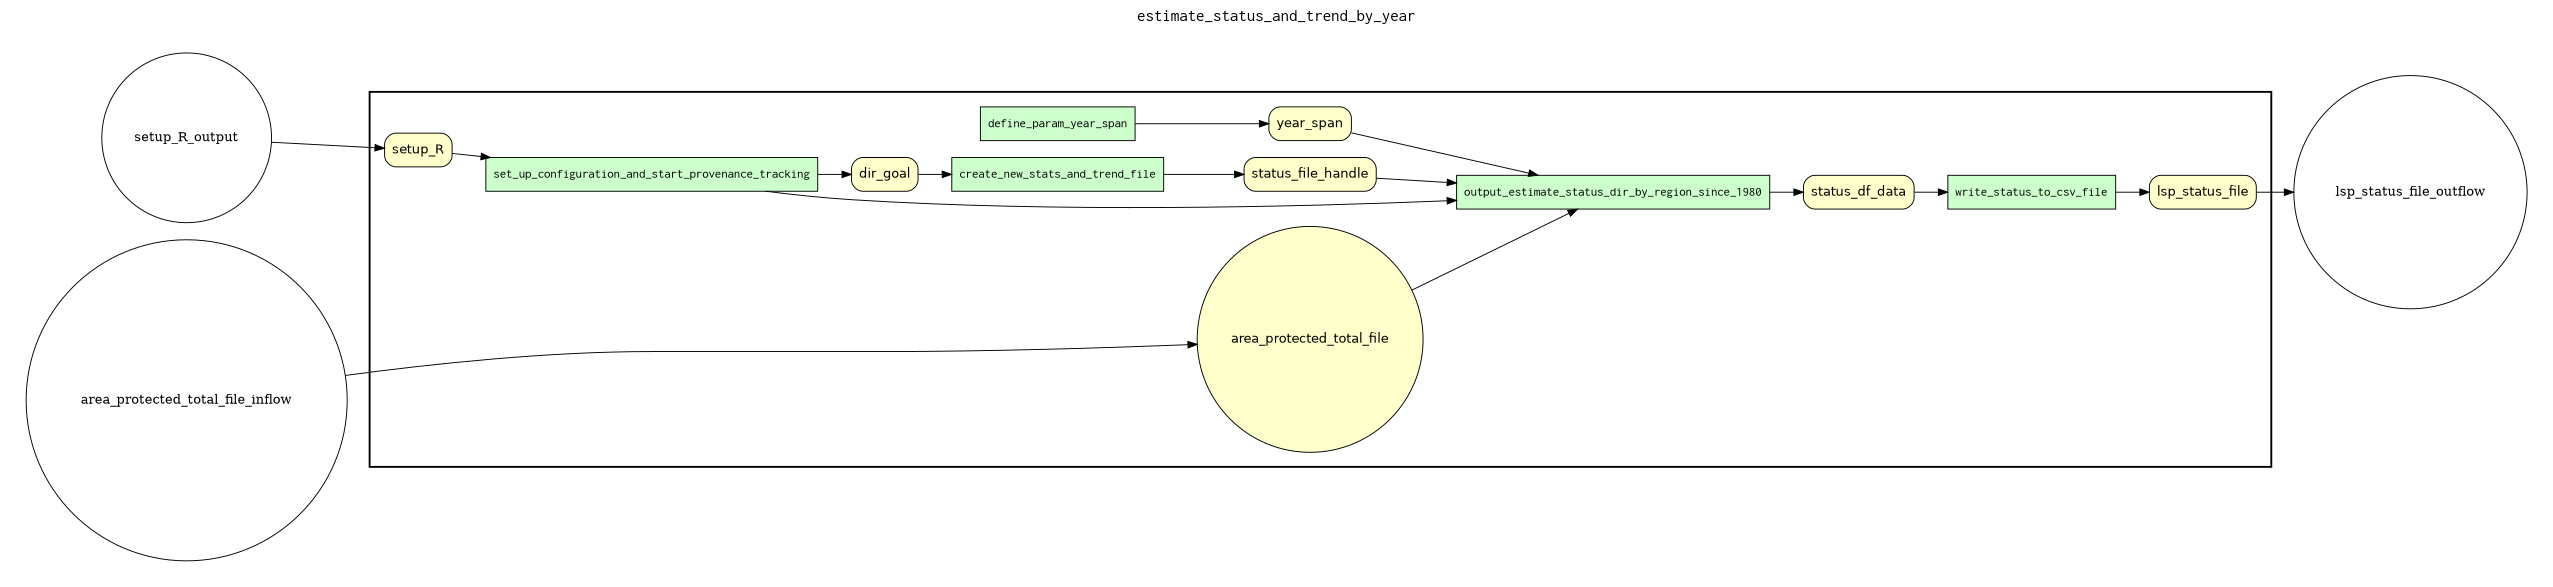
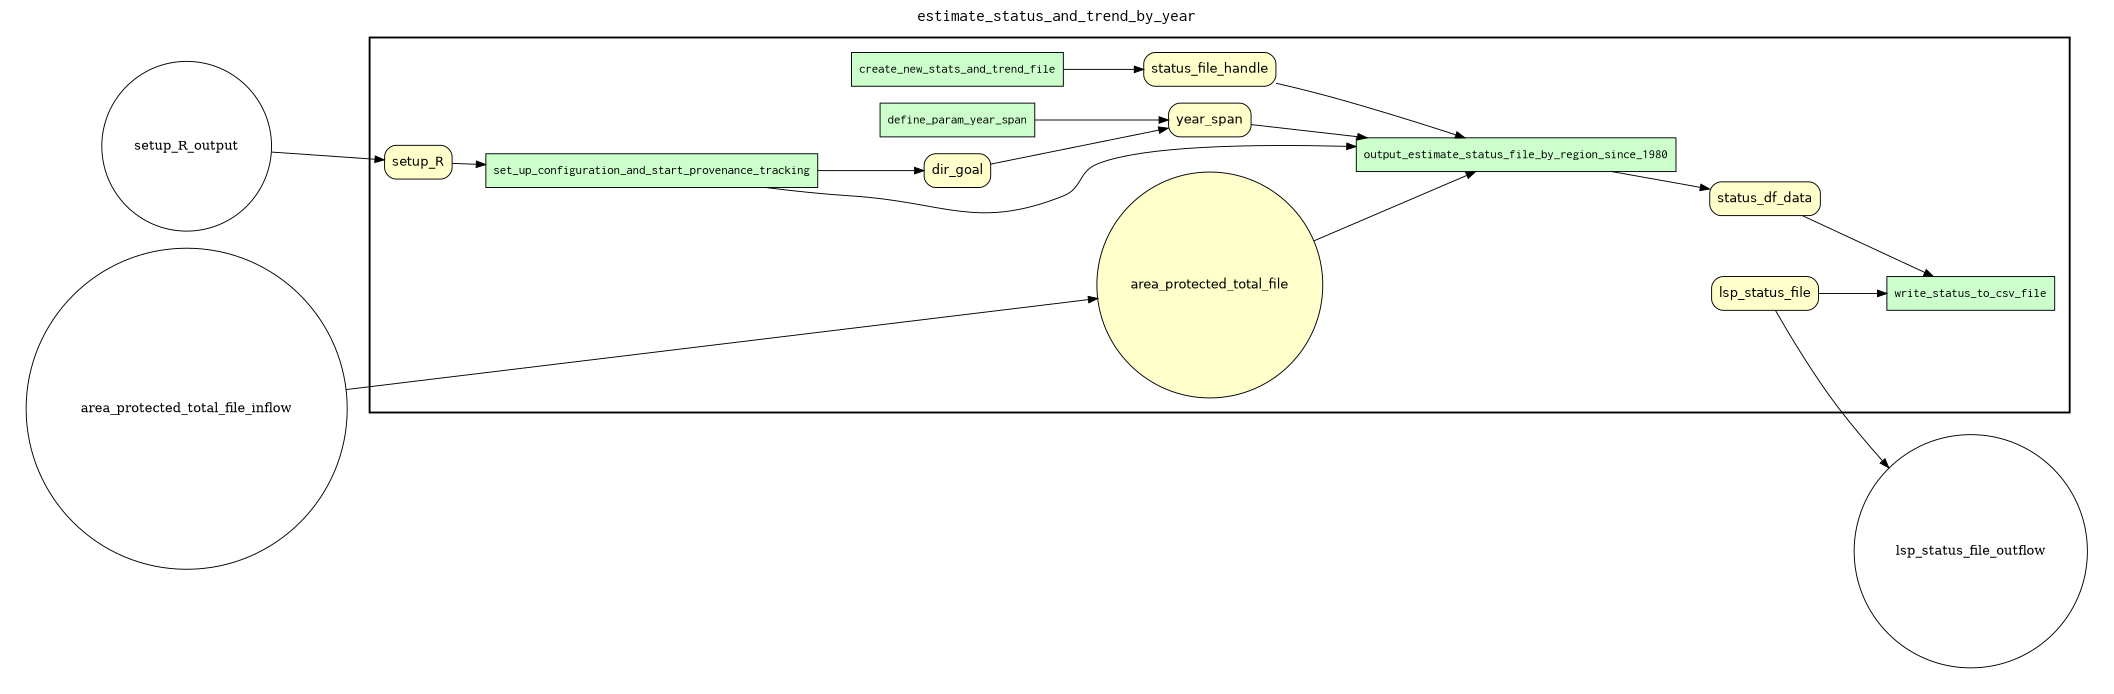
(930, 174) -> (1075, 147)
(1613, 192) -> (1516, 155)
(2128, 192) -> (1848, 293)
